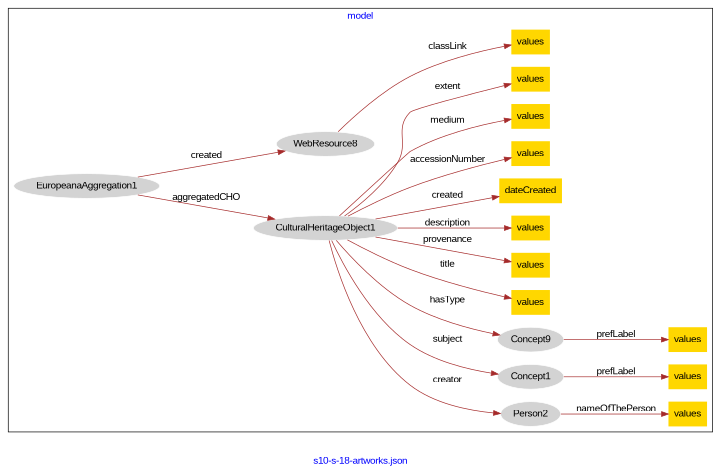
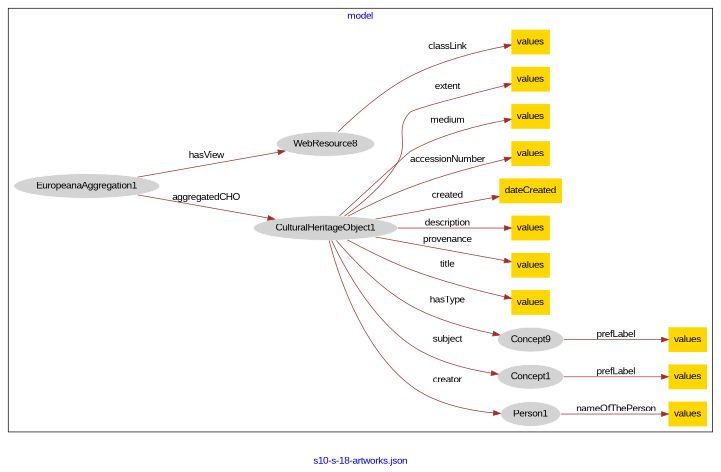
(207, 155) -> (207, 155)
(531, 414) -> (531, 414)
